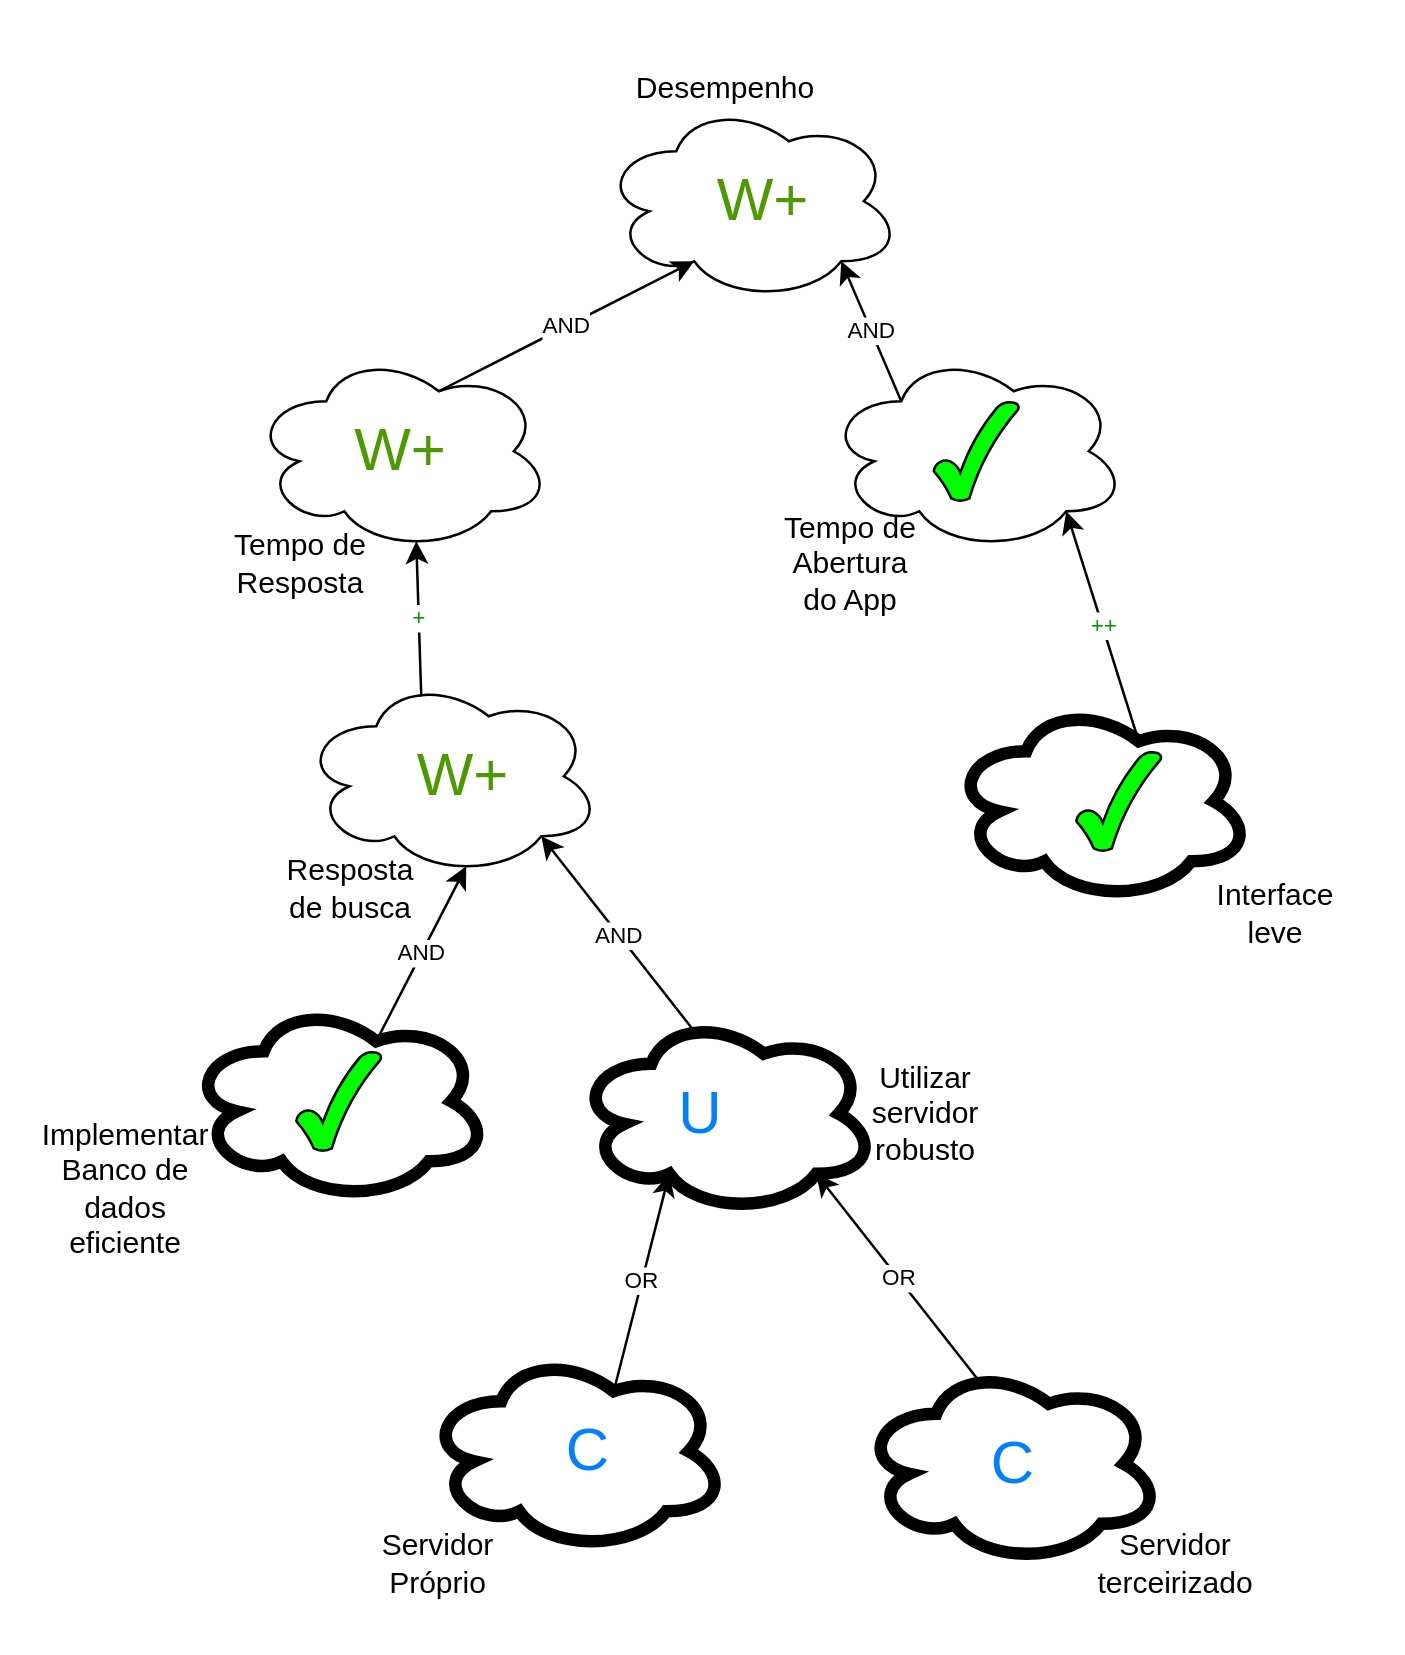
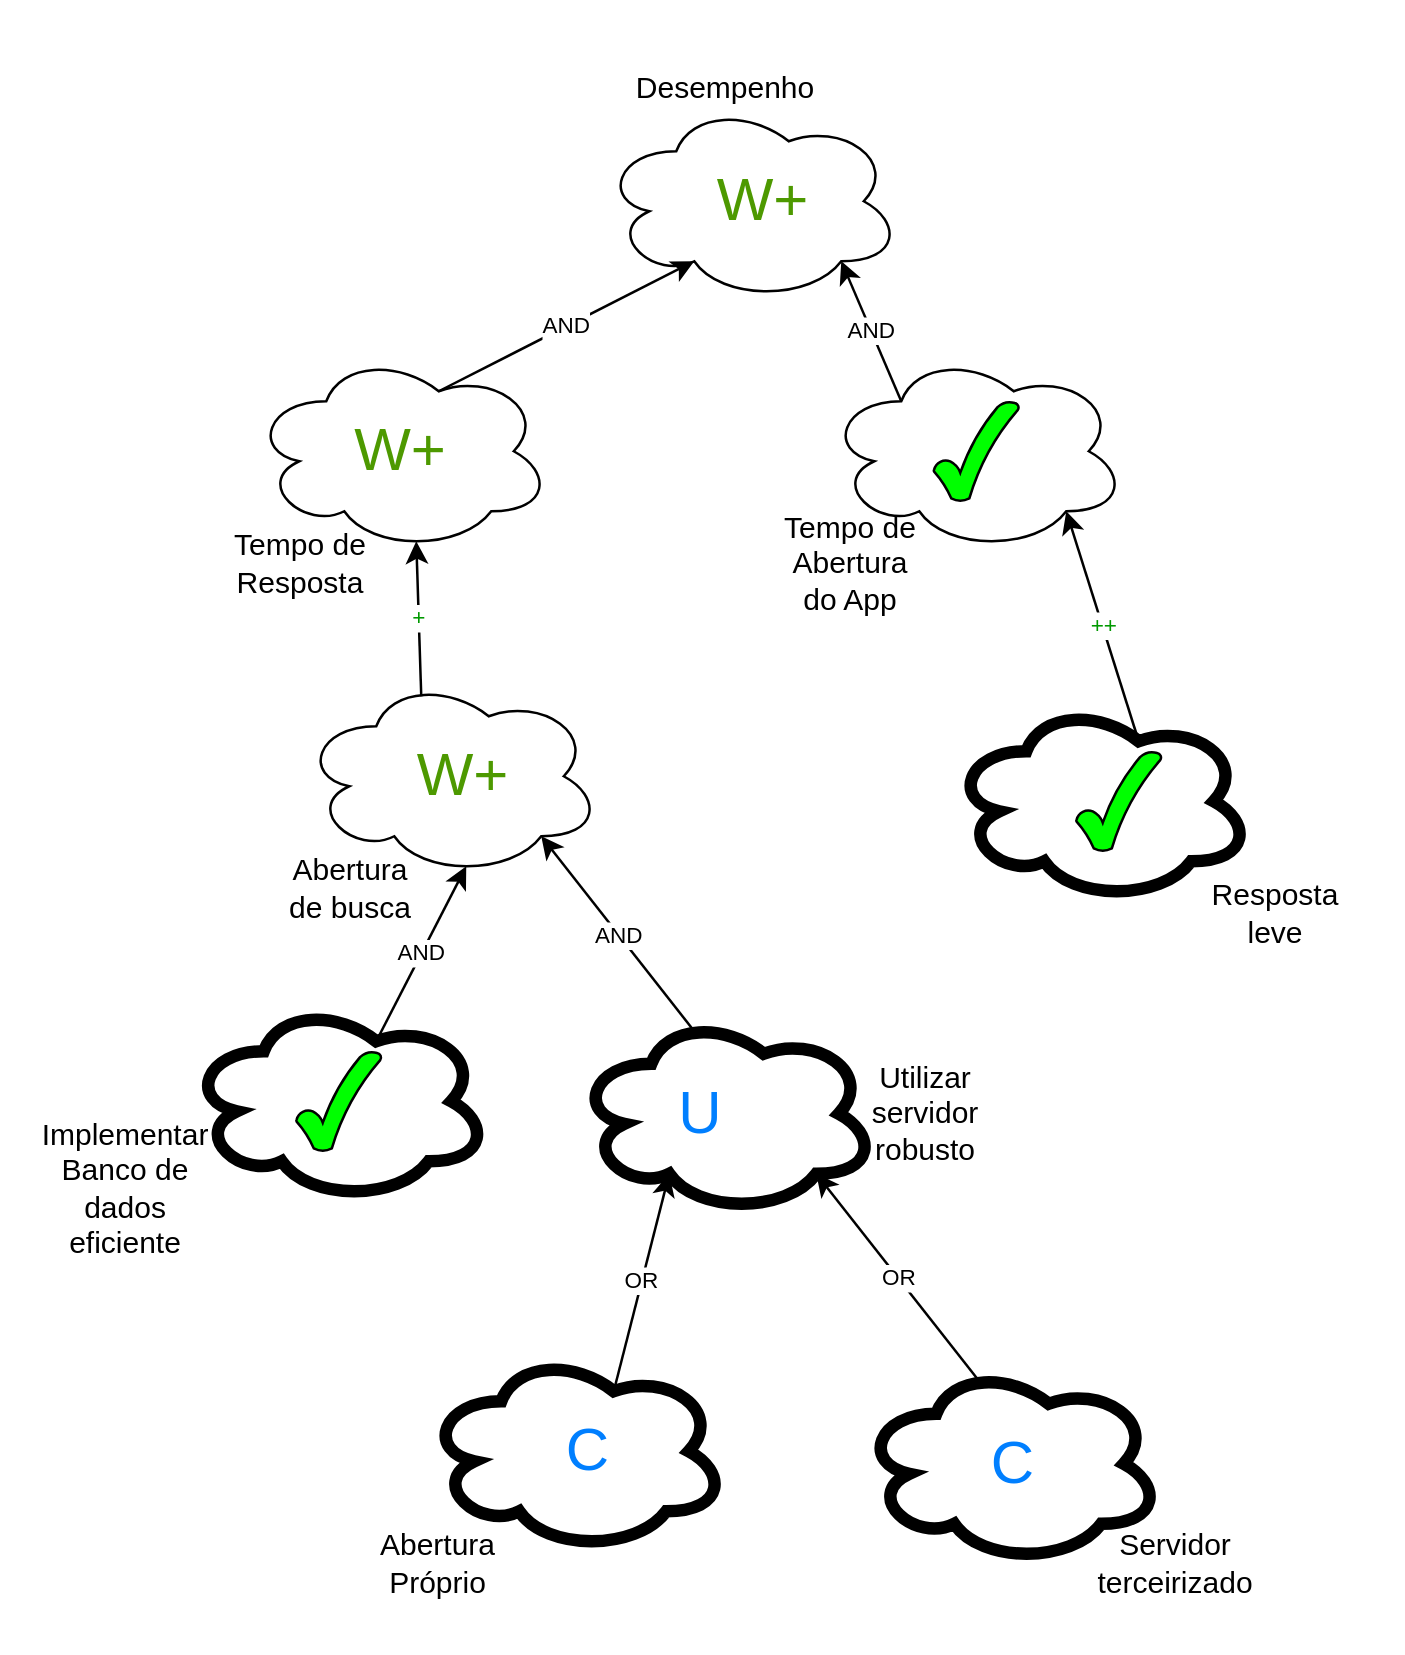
(351, 889) -> (351, 889)
(1276, 914) -> (1276, 914)
(439, 1564) -> (439, 1564)
